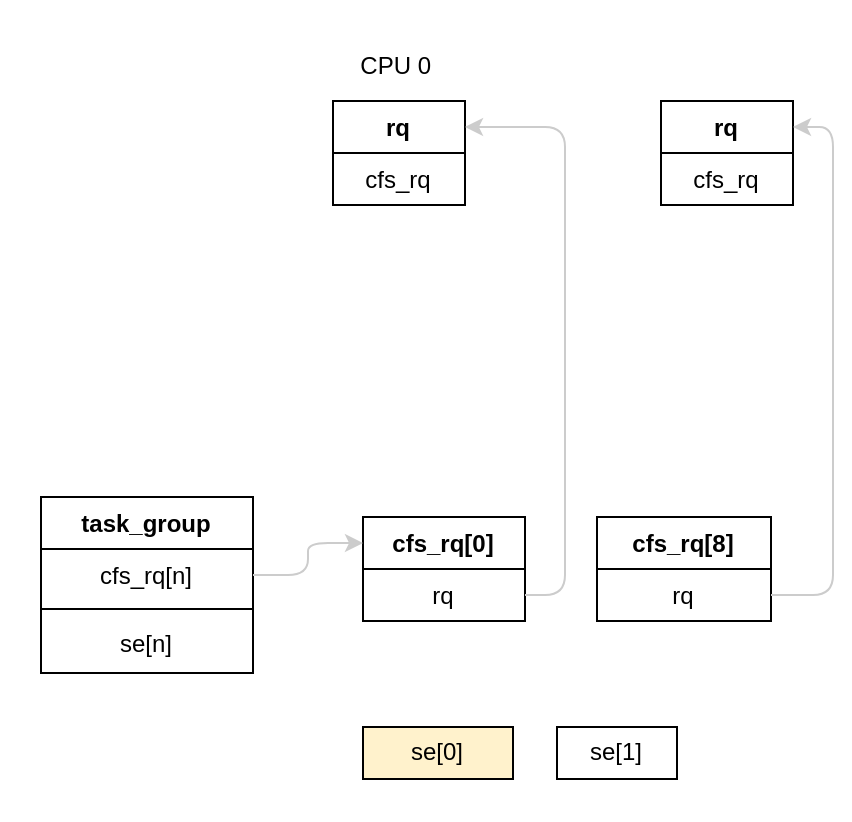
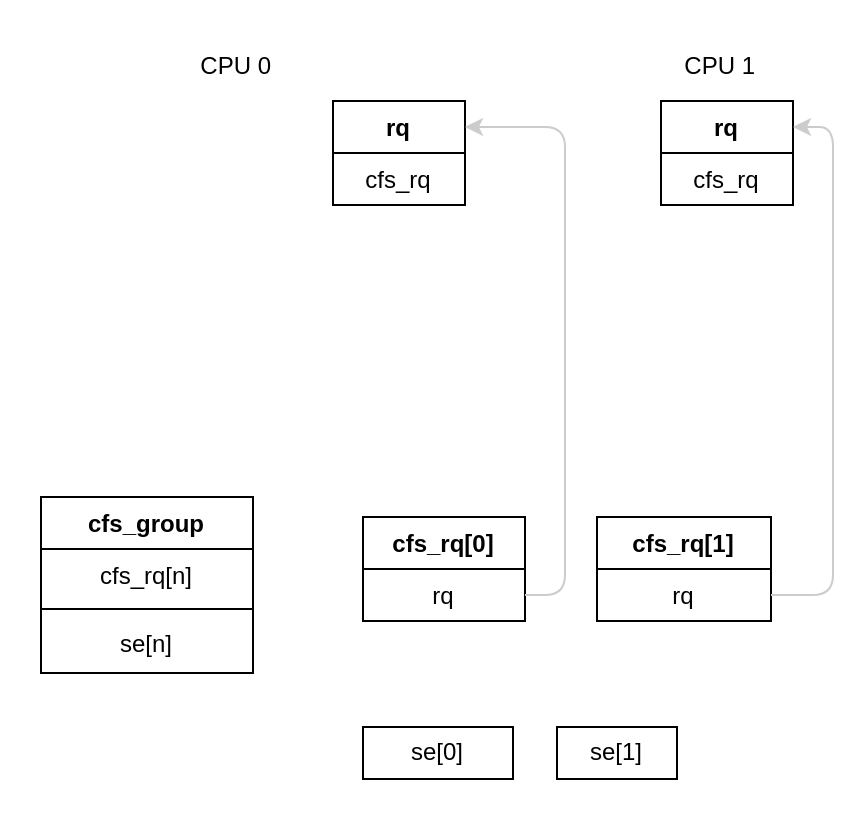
(399, 67) -> (239, 67)
none -> (722, 67)
(147, 525) -> (147, 525)
(684, 545) -> (684, 545)
(308, 563) -> none
(438, 753) -> (438, 753)
